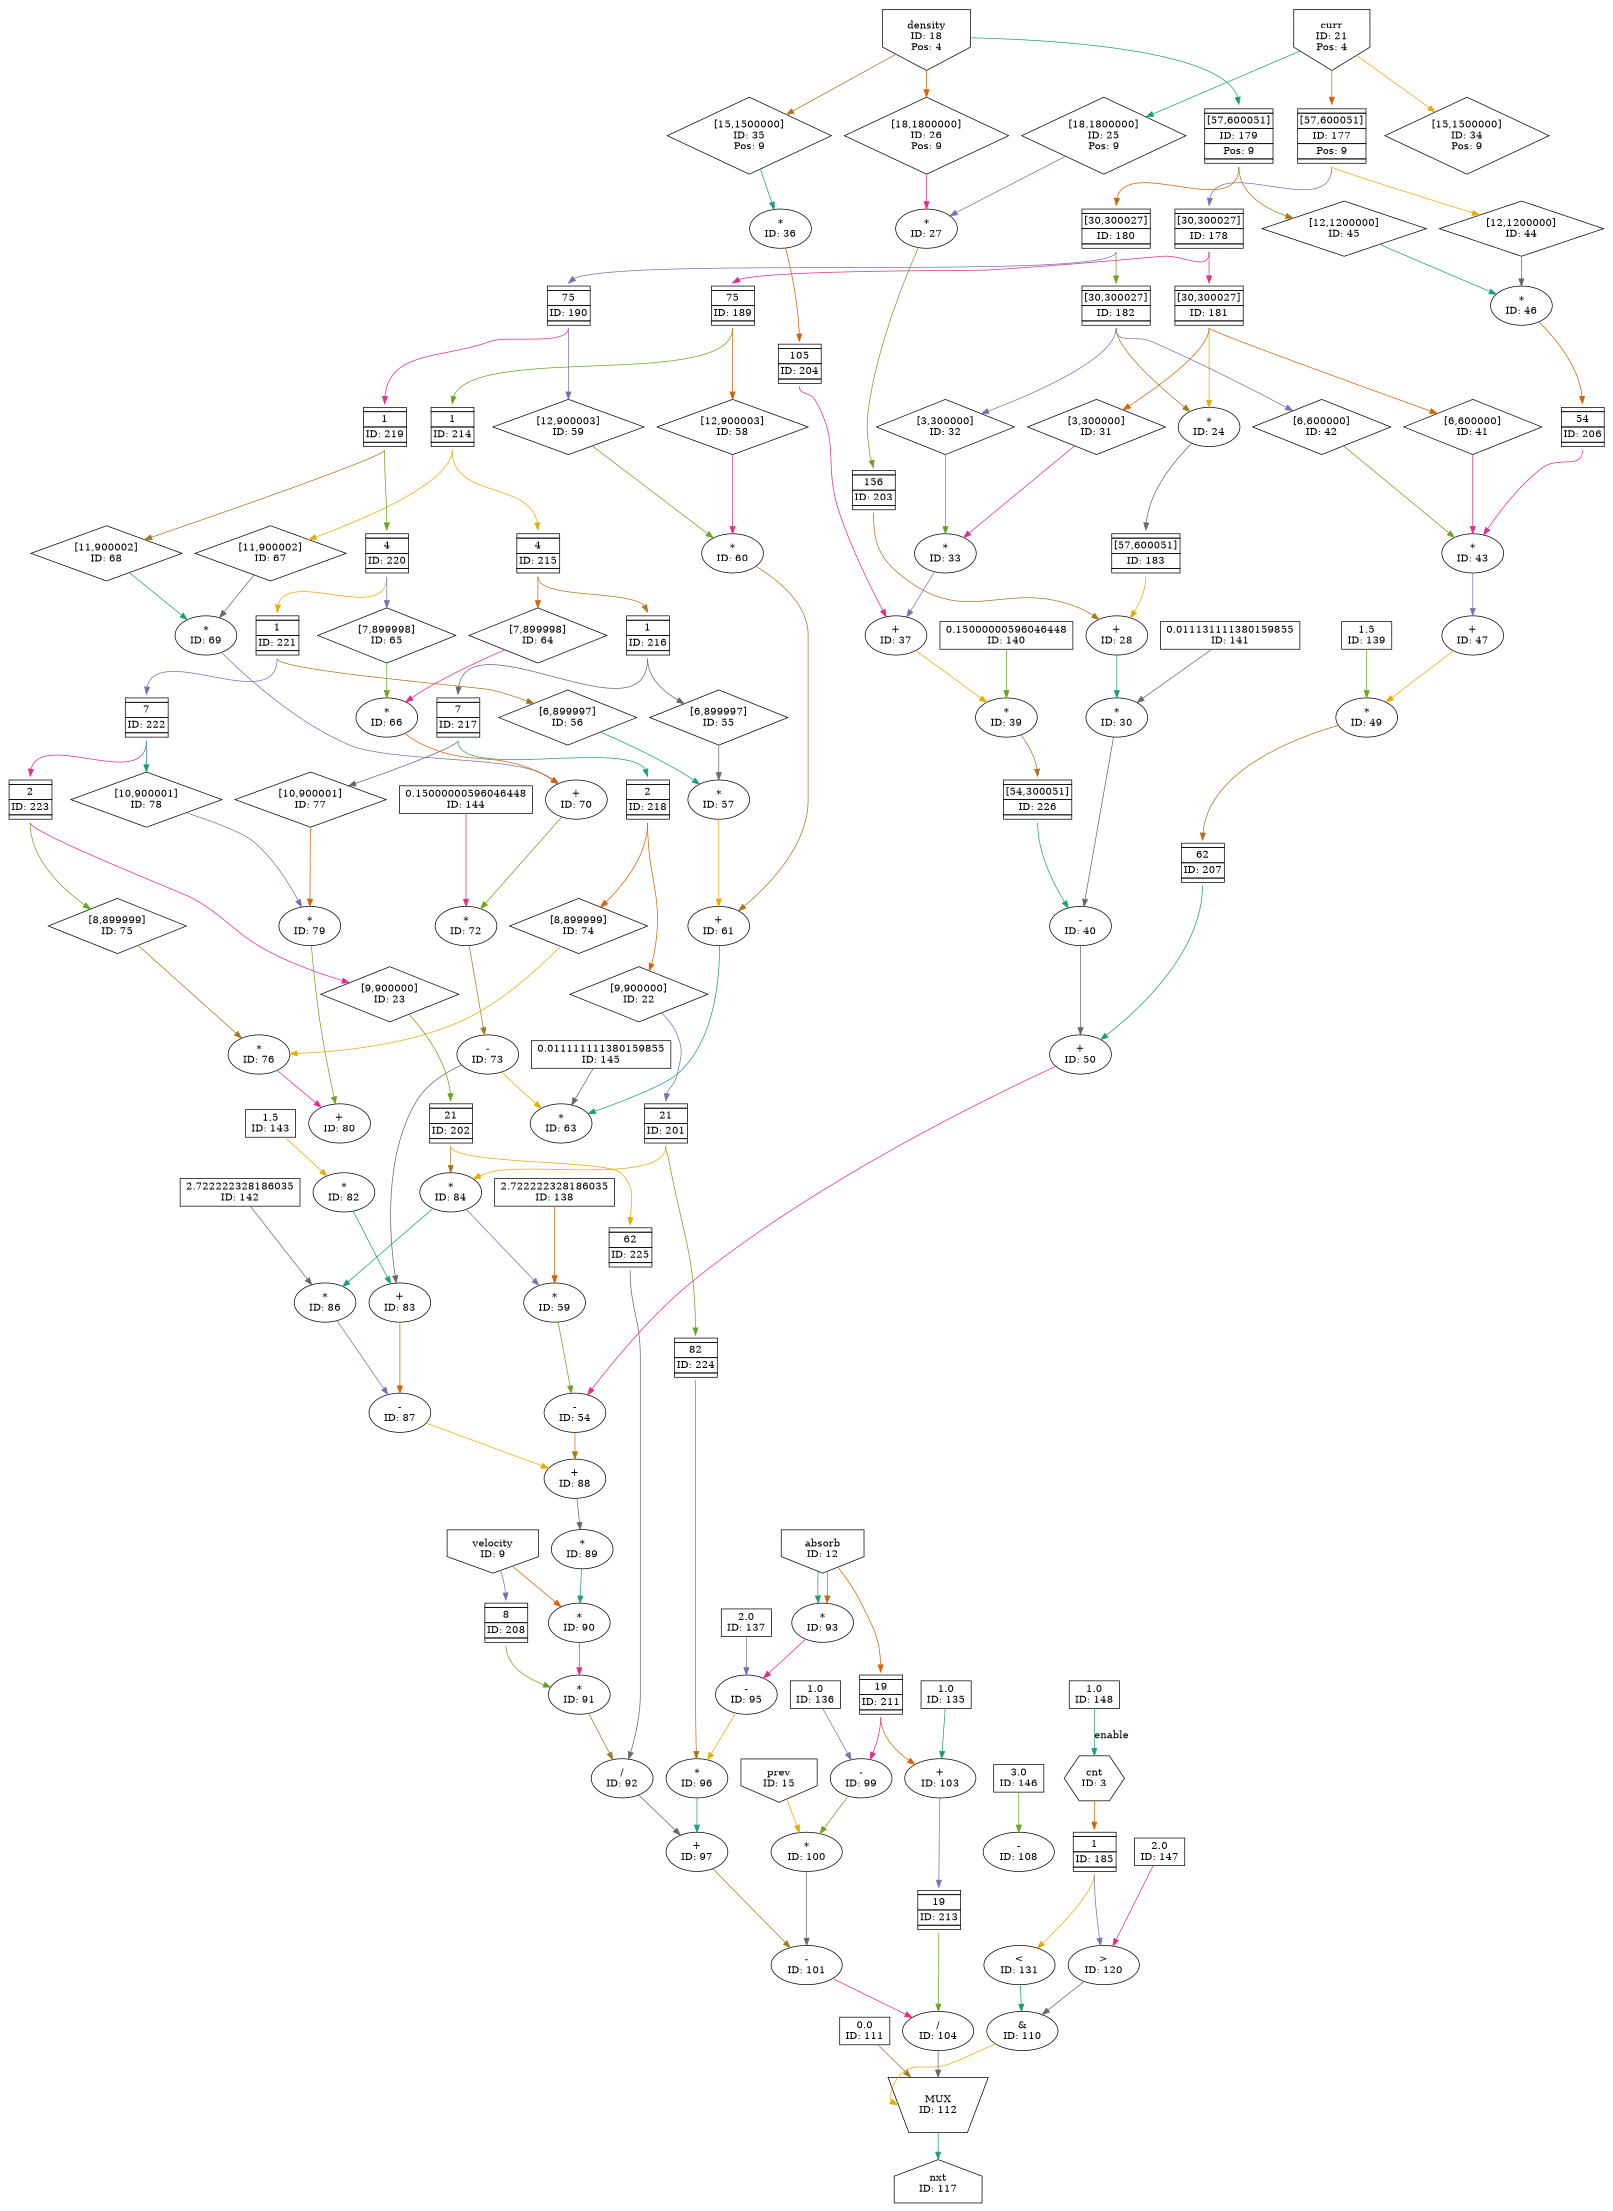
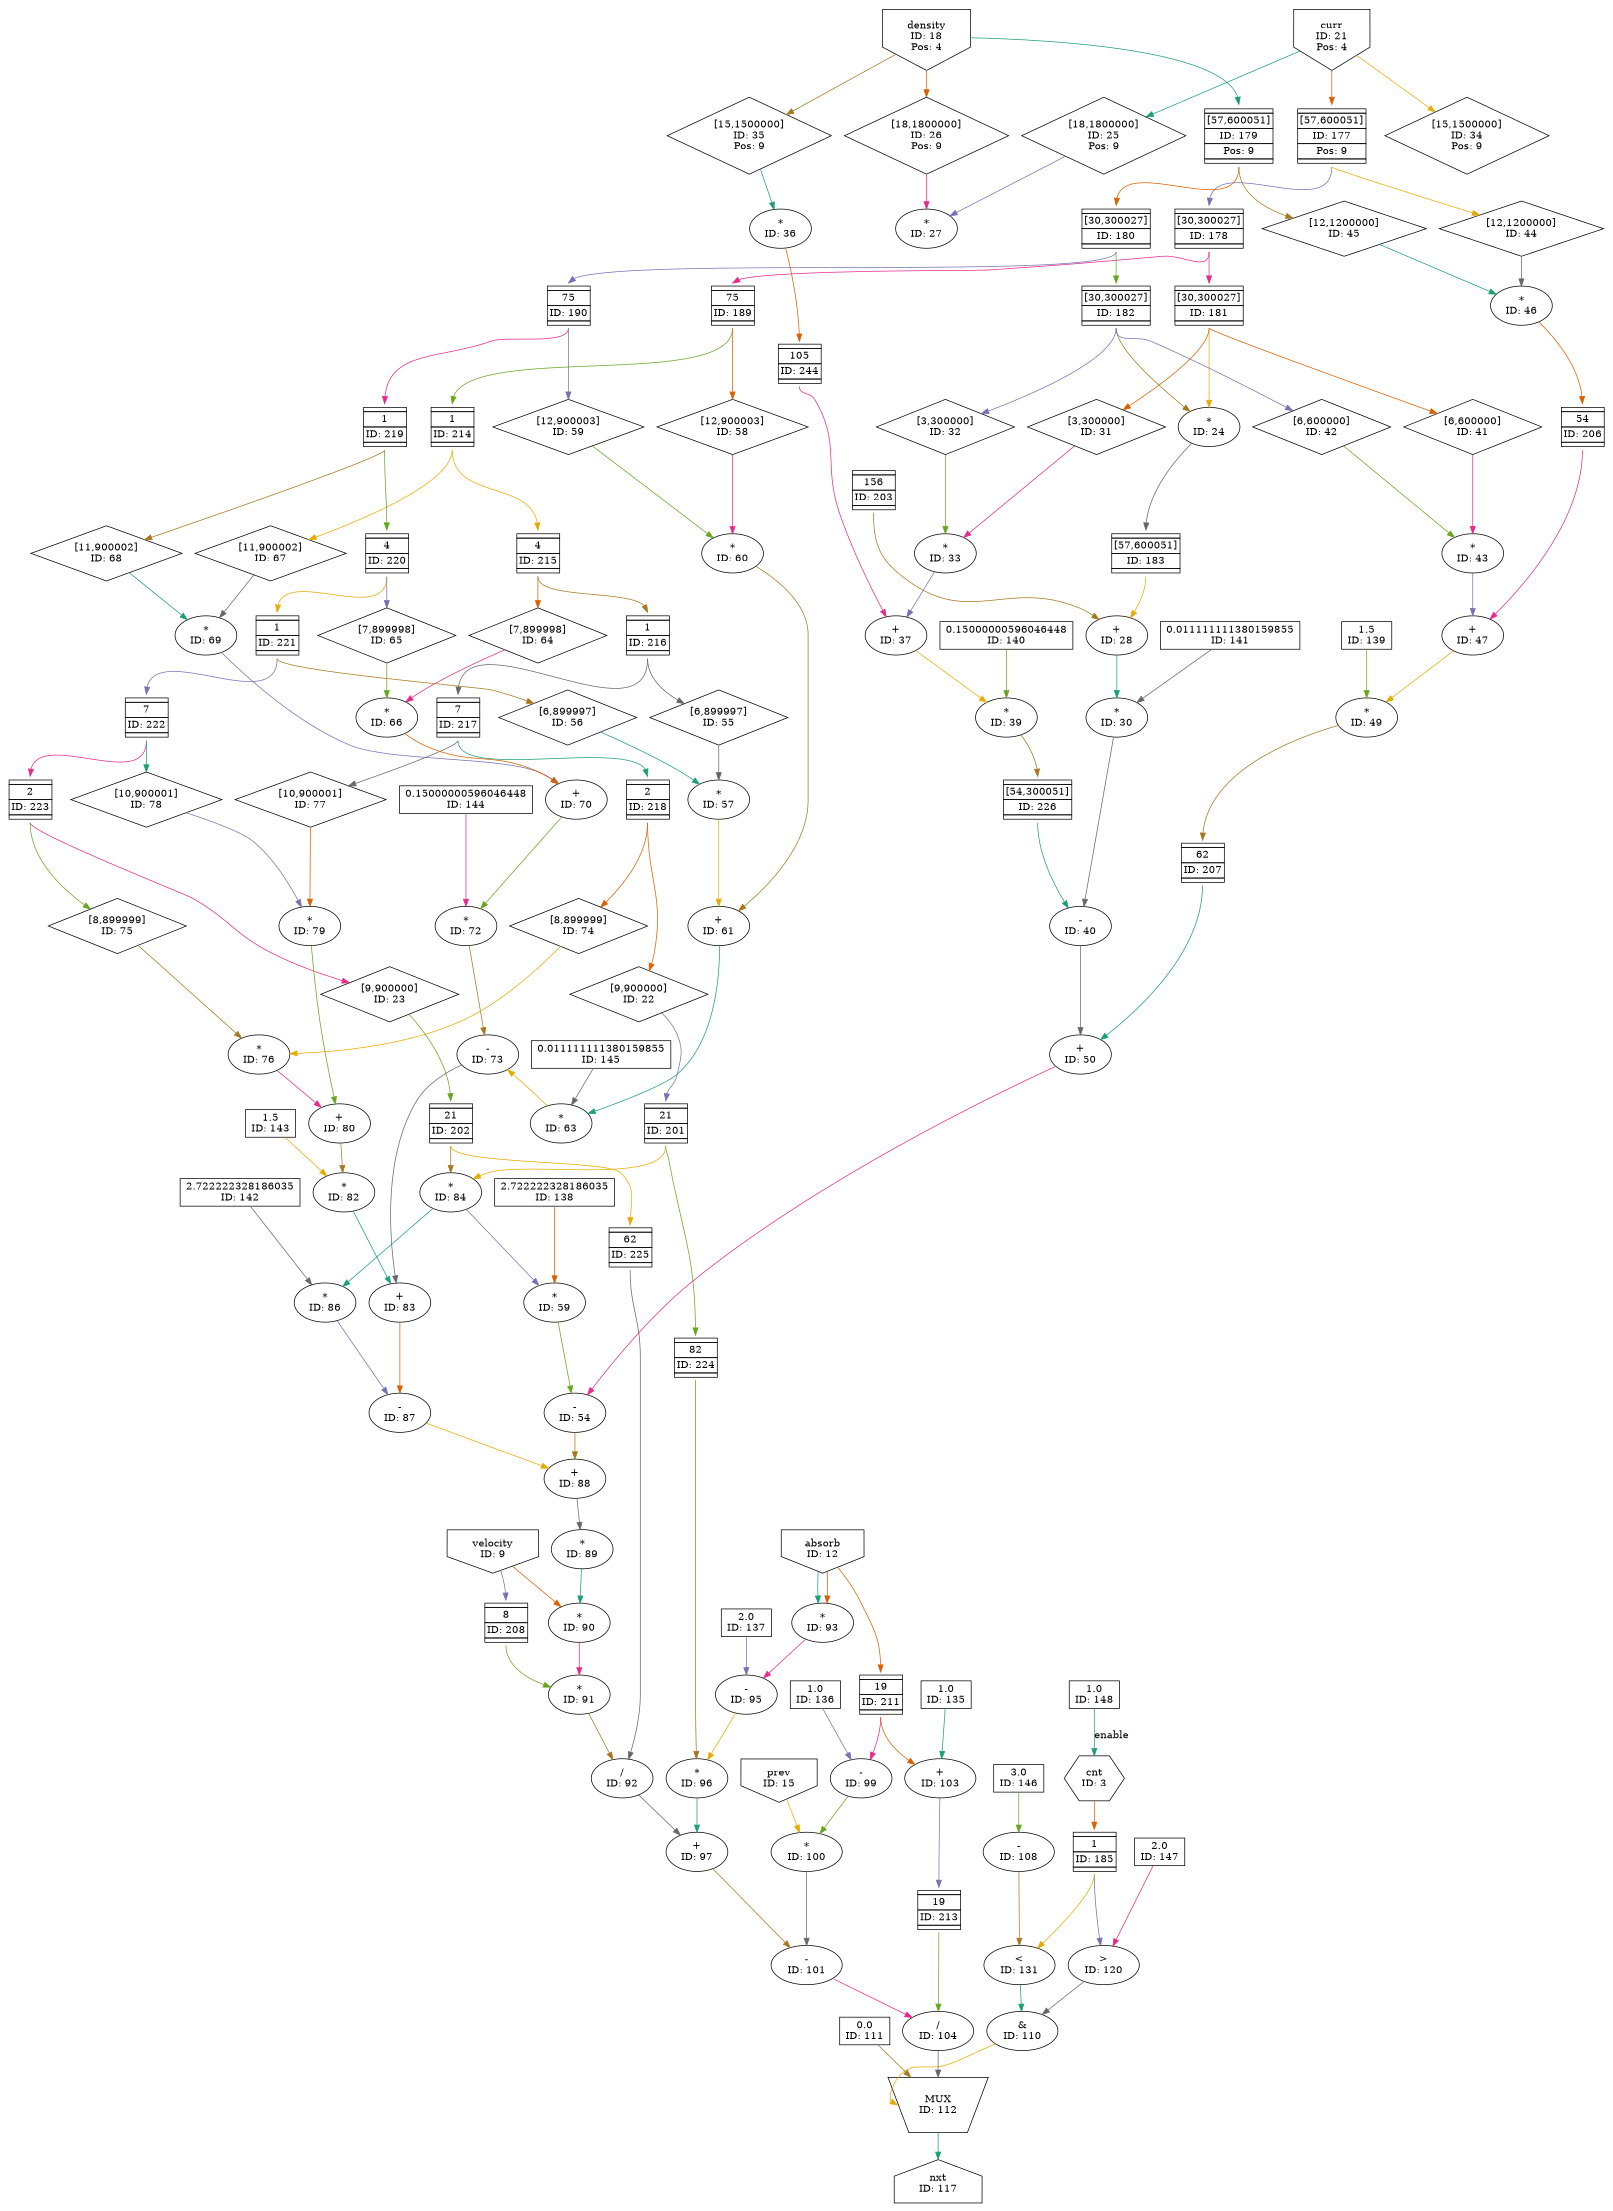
(881, 352) -> none
(800, 371) -> (800, 371)
(1529, 479) -> (1554, 540)
(1230, 635) -> (1230, 635)
(519, 1088) -> (530, 1090)
none -> (342, 1154)
none -> (1019, 1905)
